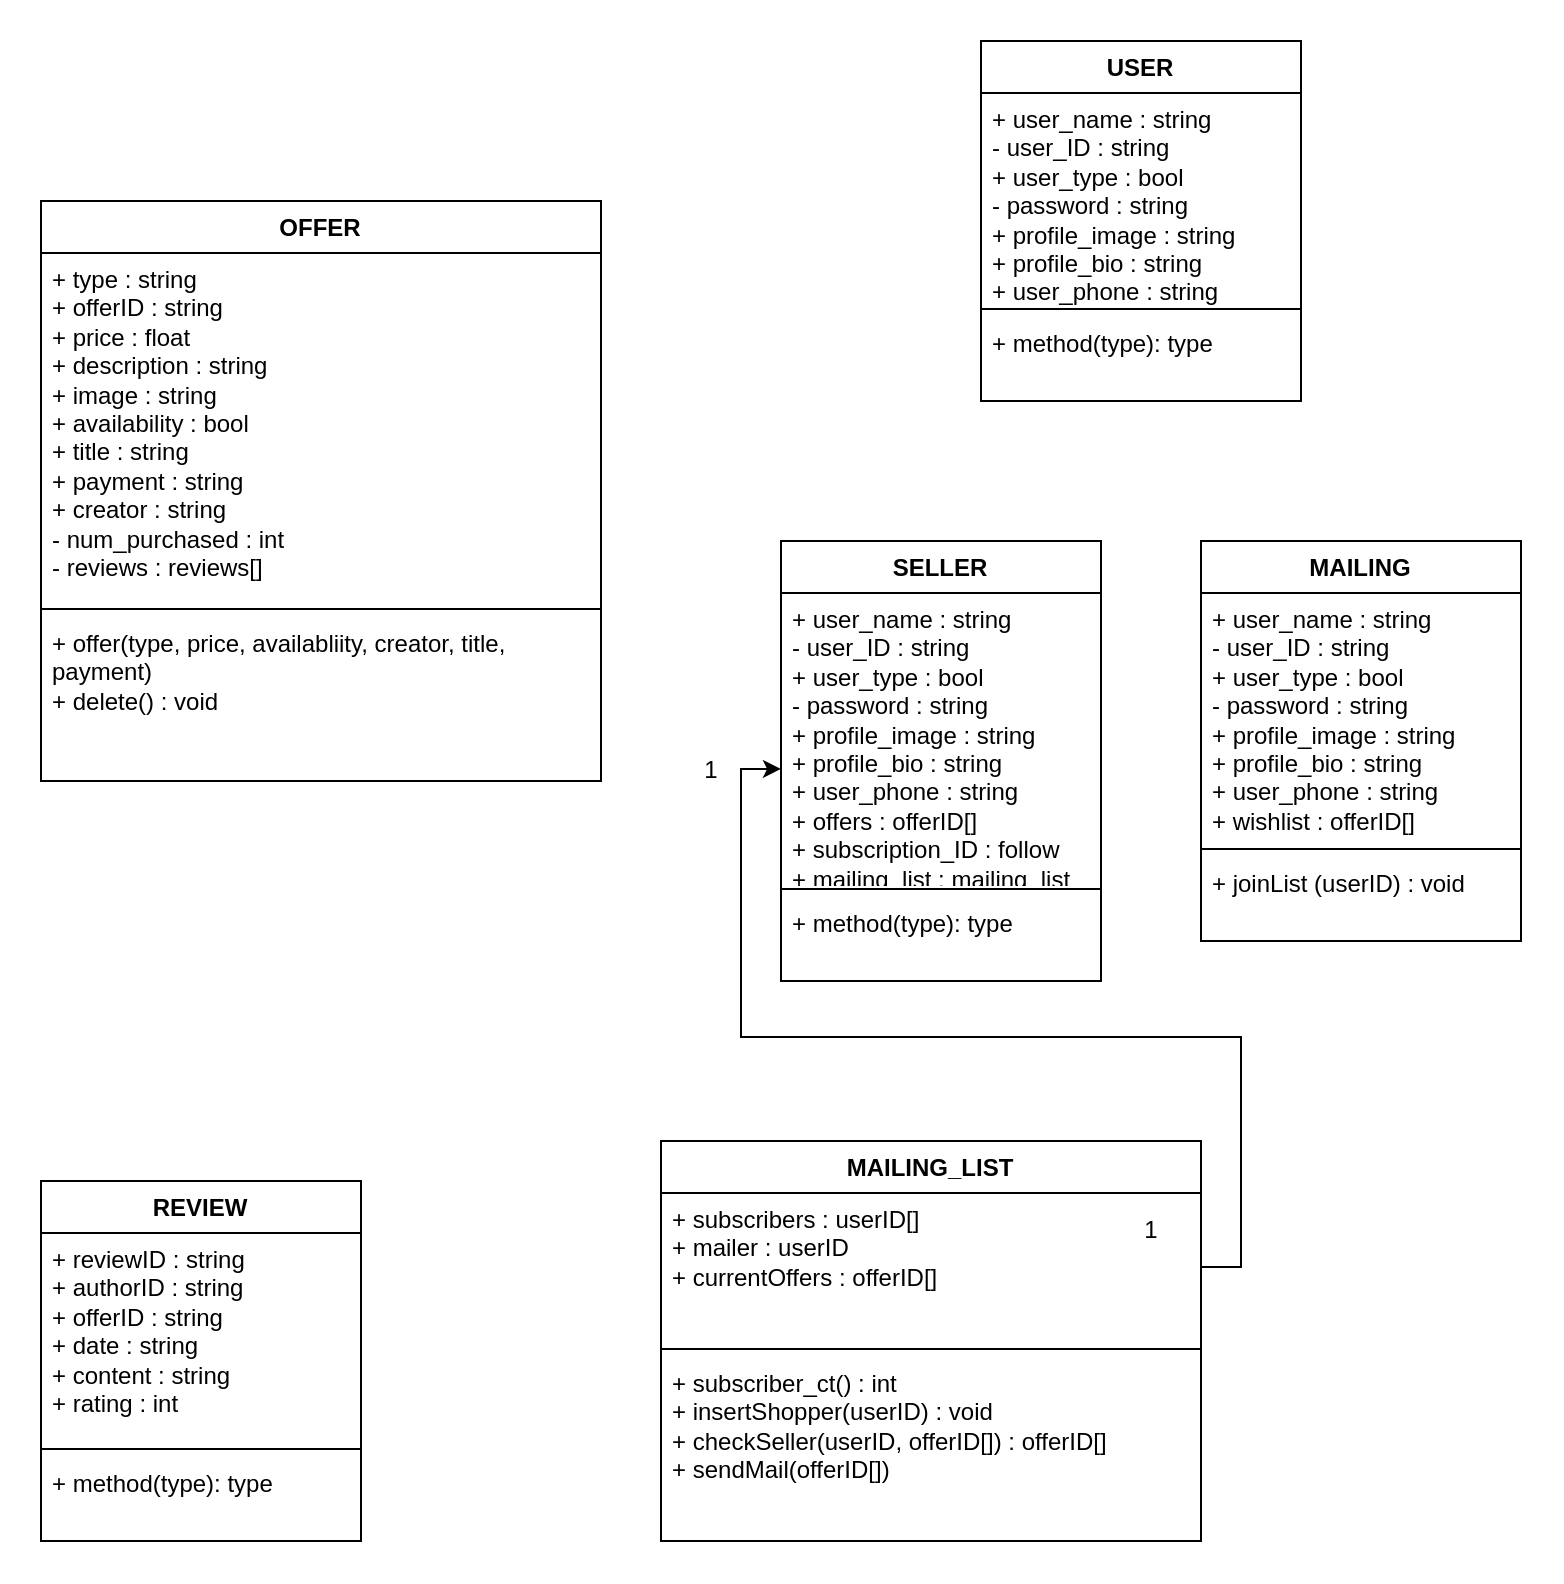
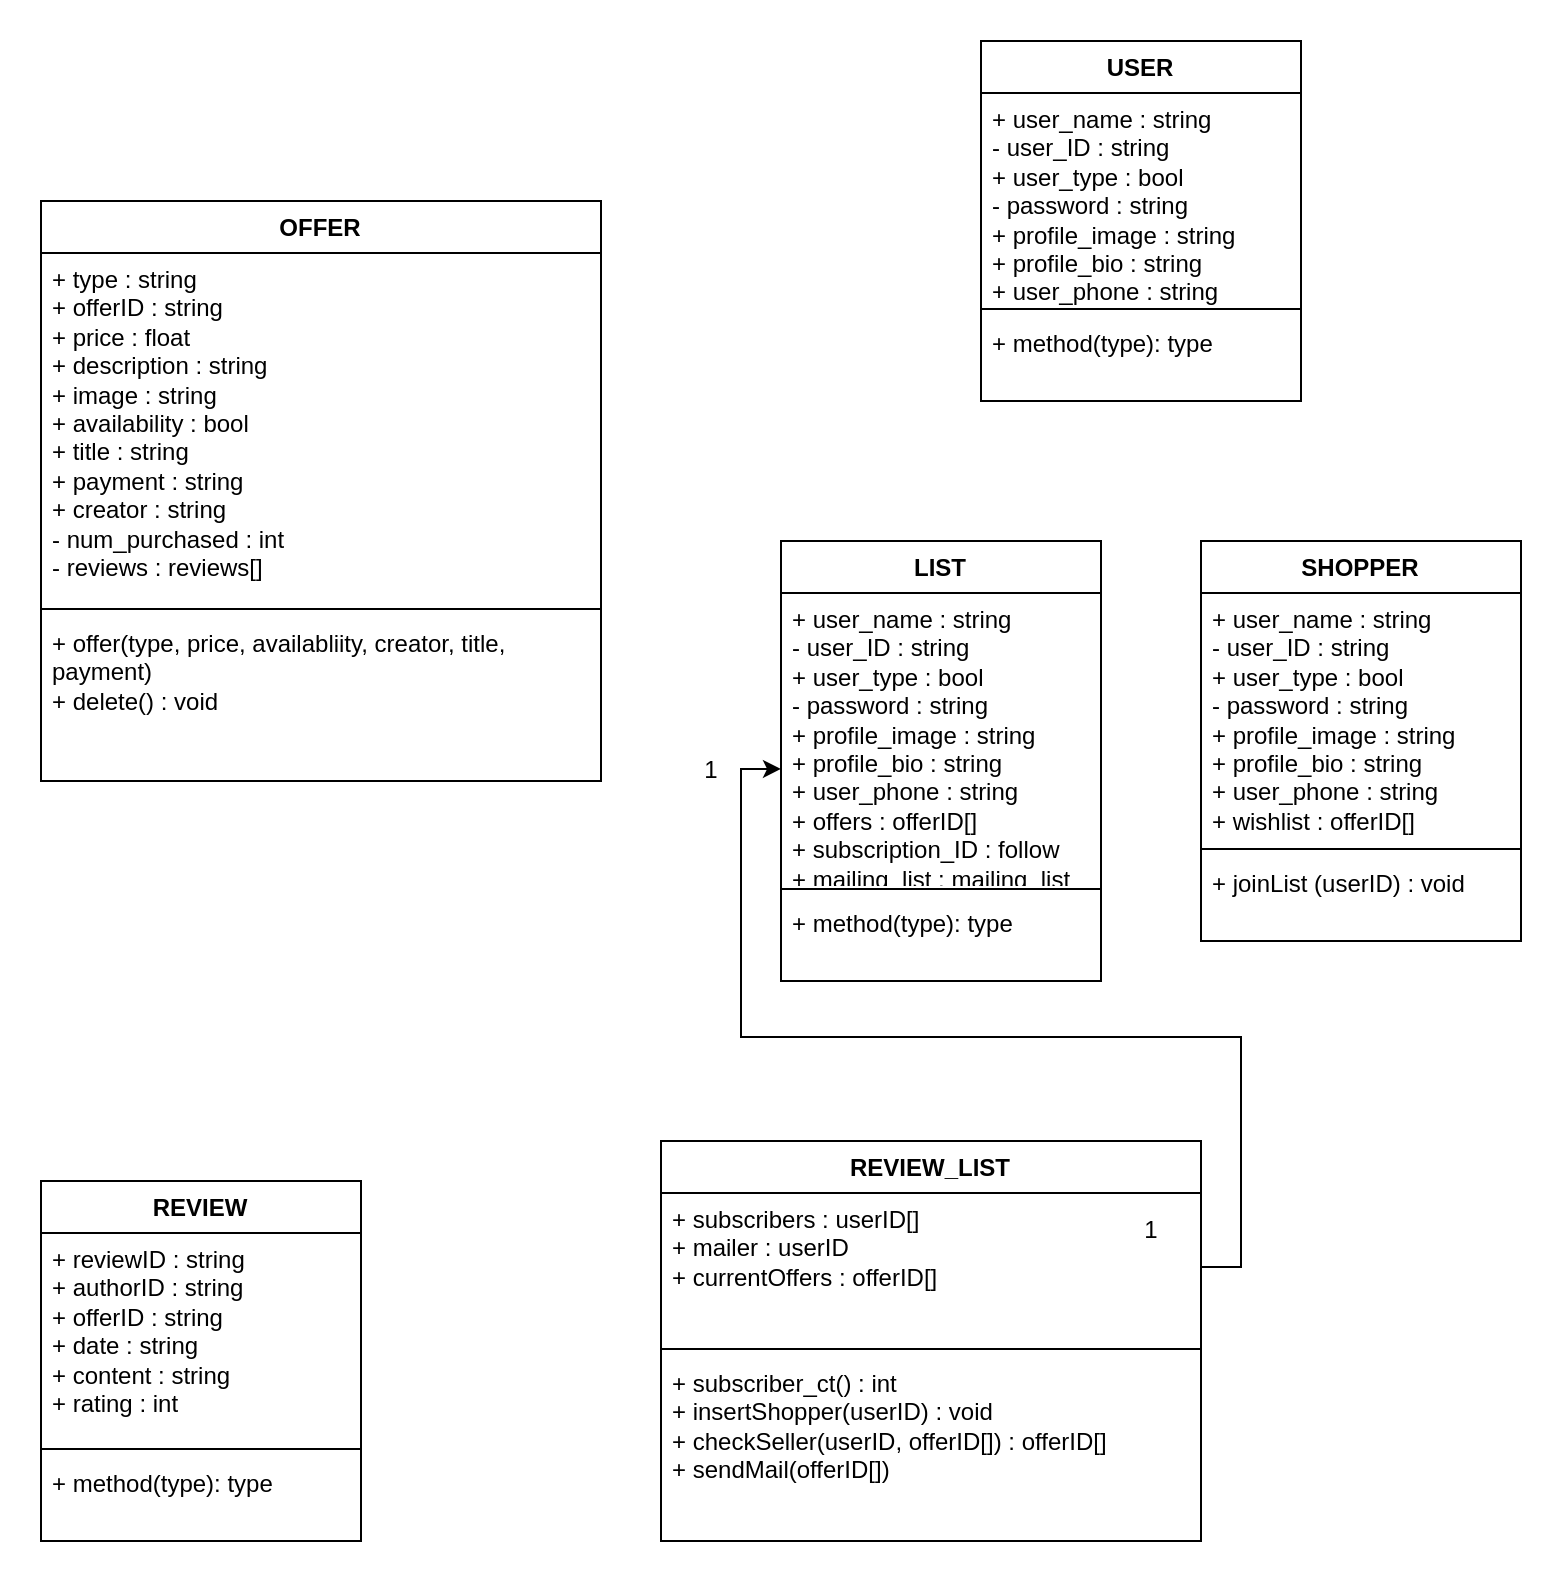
(941, 569) -> (941, 569)
(1361, 569) -> (1361, 569)
(931, 1169) -> (931, 1169)
